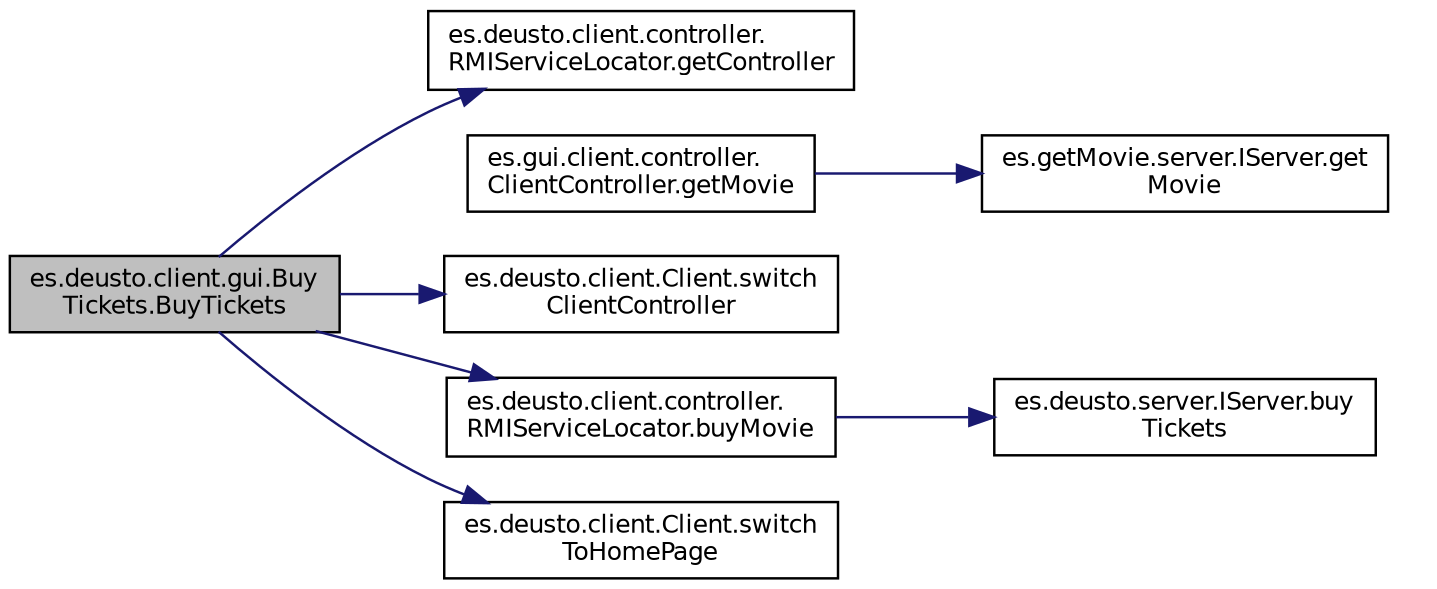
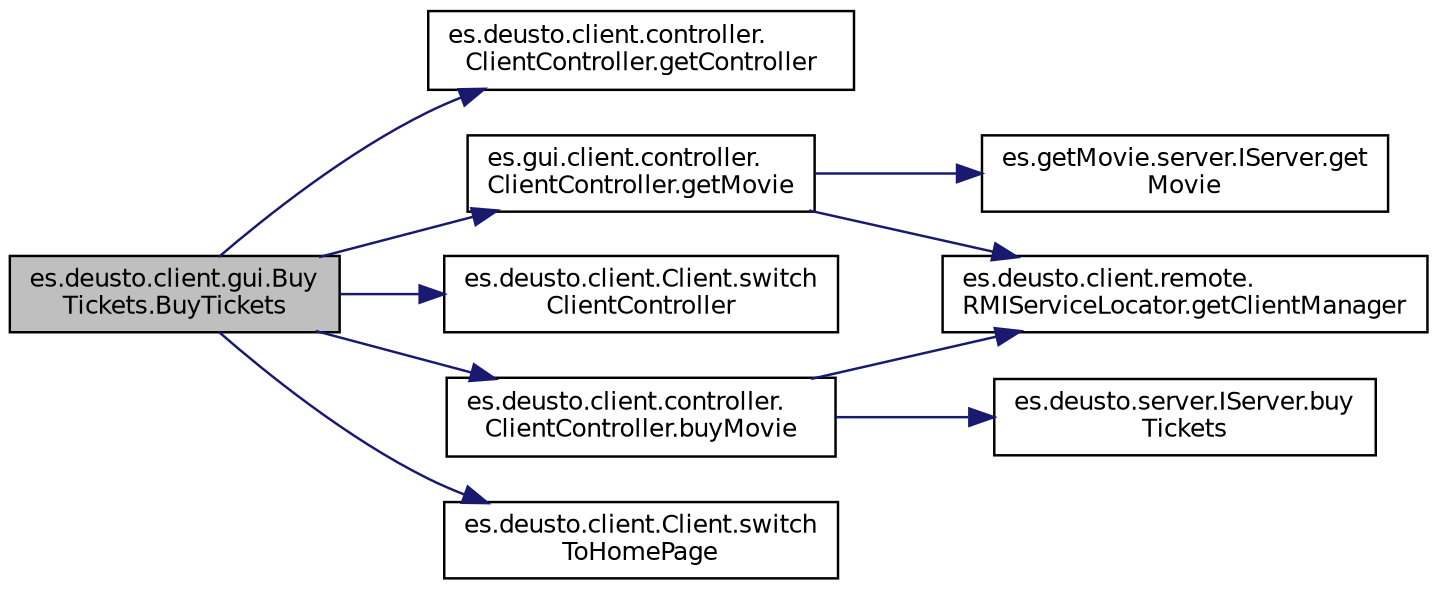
(641, 50) -> (641, 50)
none -> (396, 237)
none -> (1185, 294)
(641, 417) -> (641, 417)
